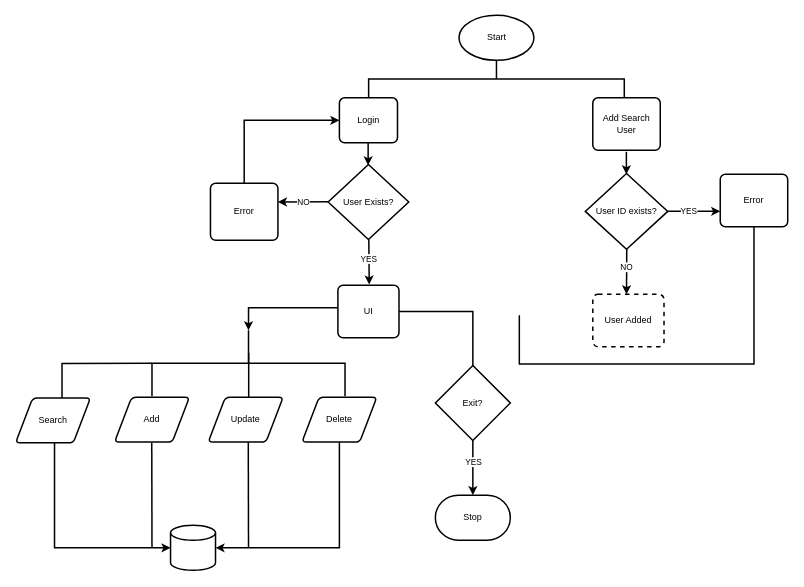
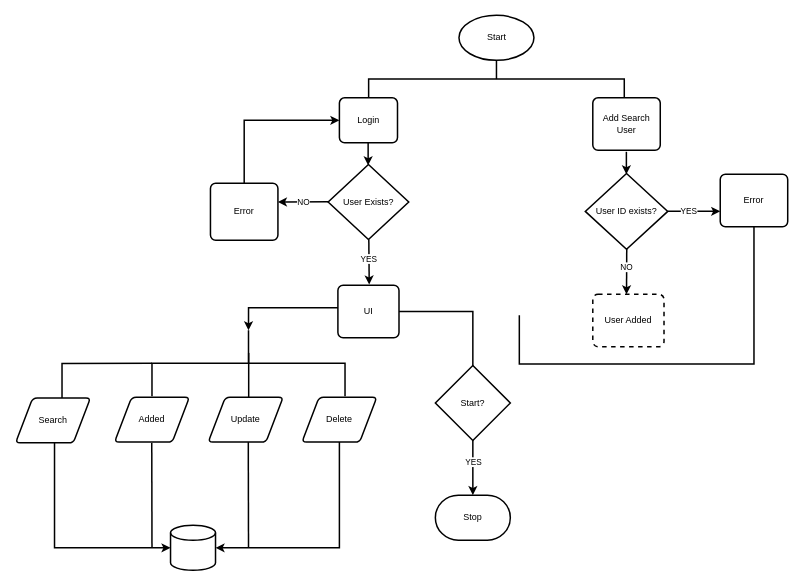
(473, 403) -> (473, 403)
(152, 420) -> (152, 420)
